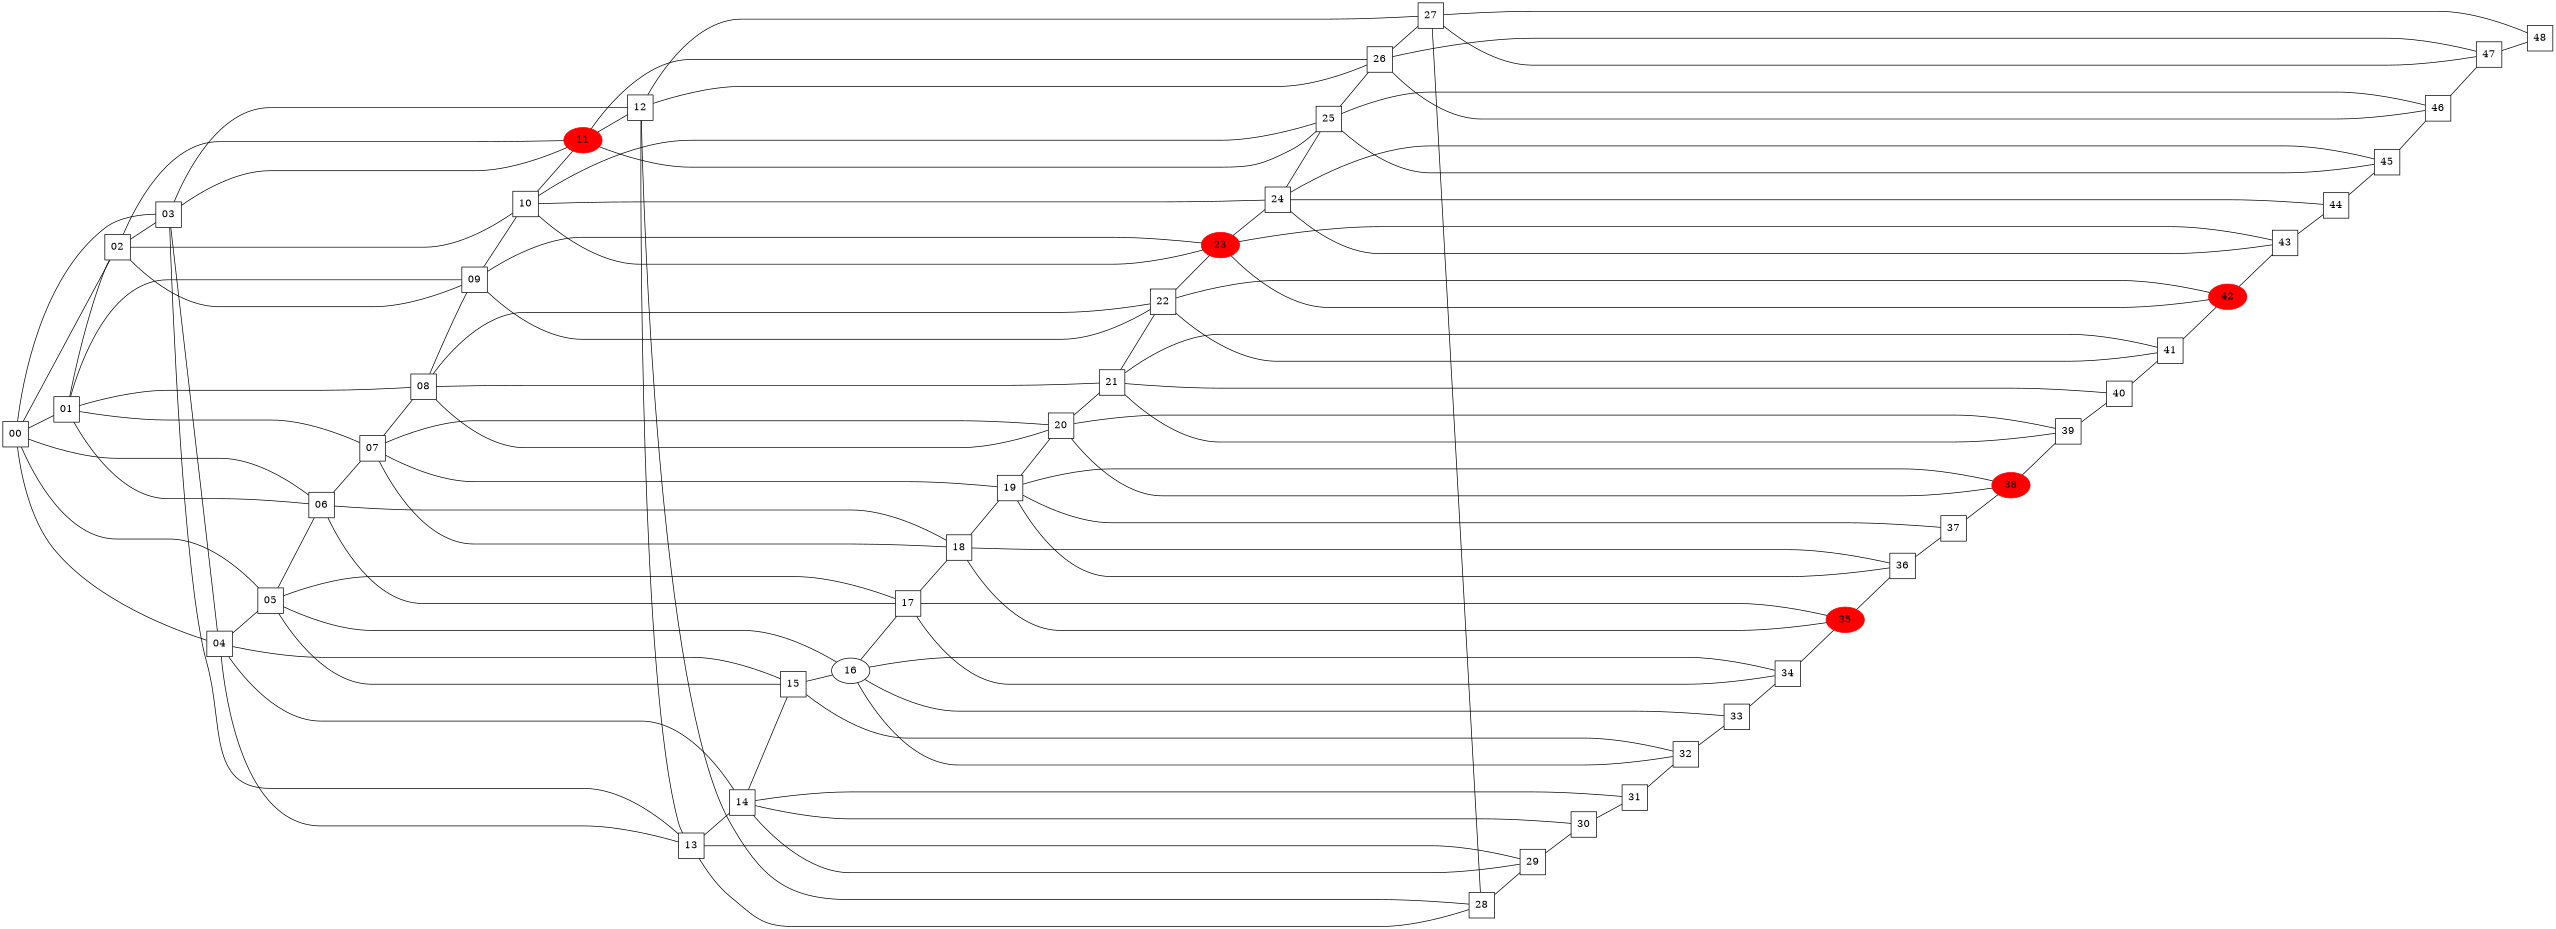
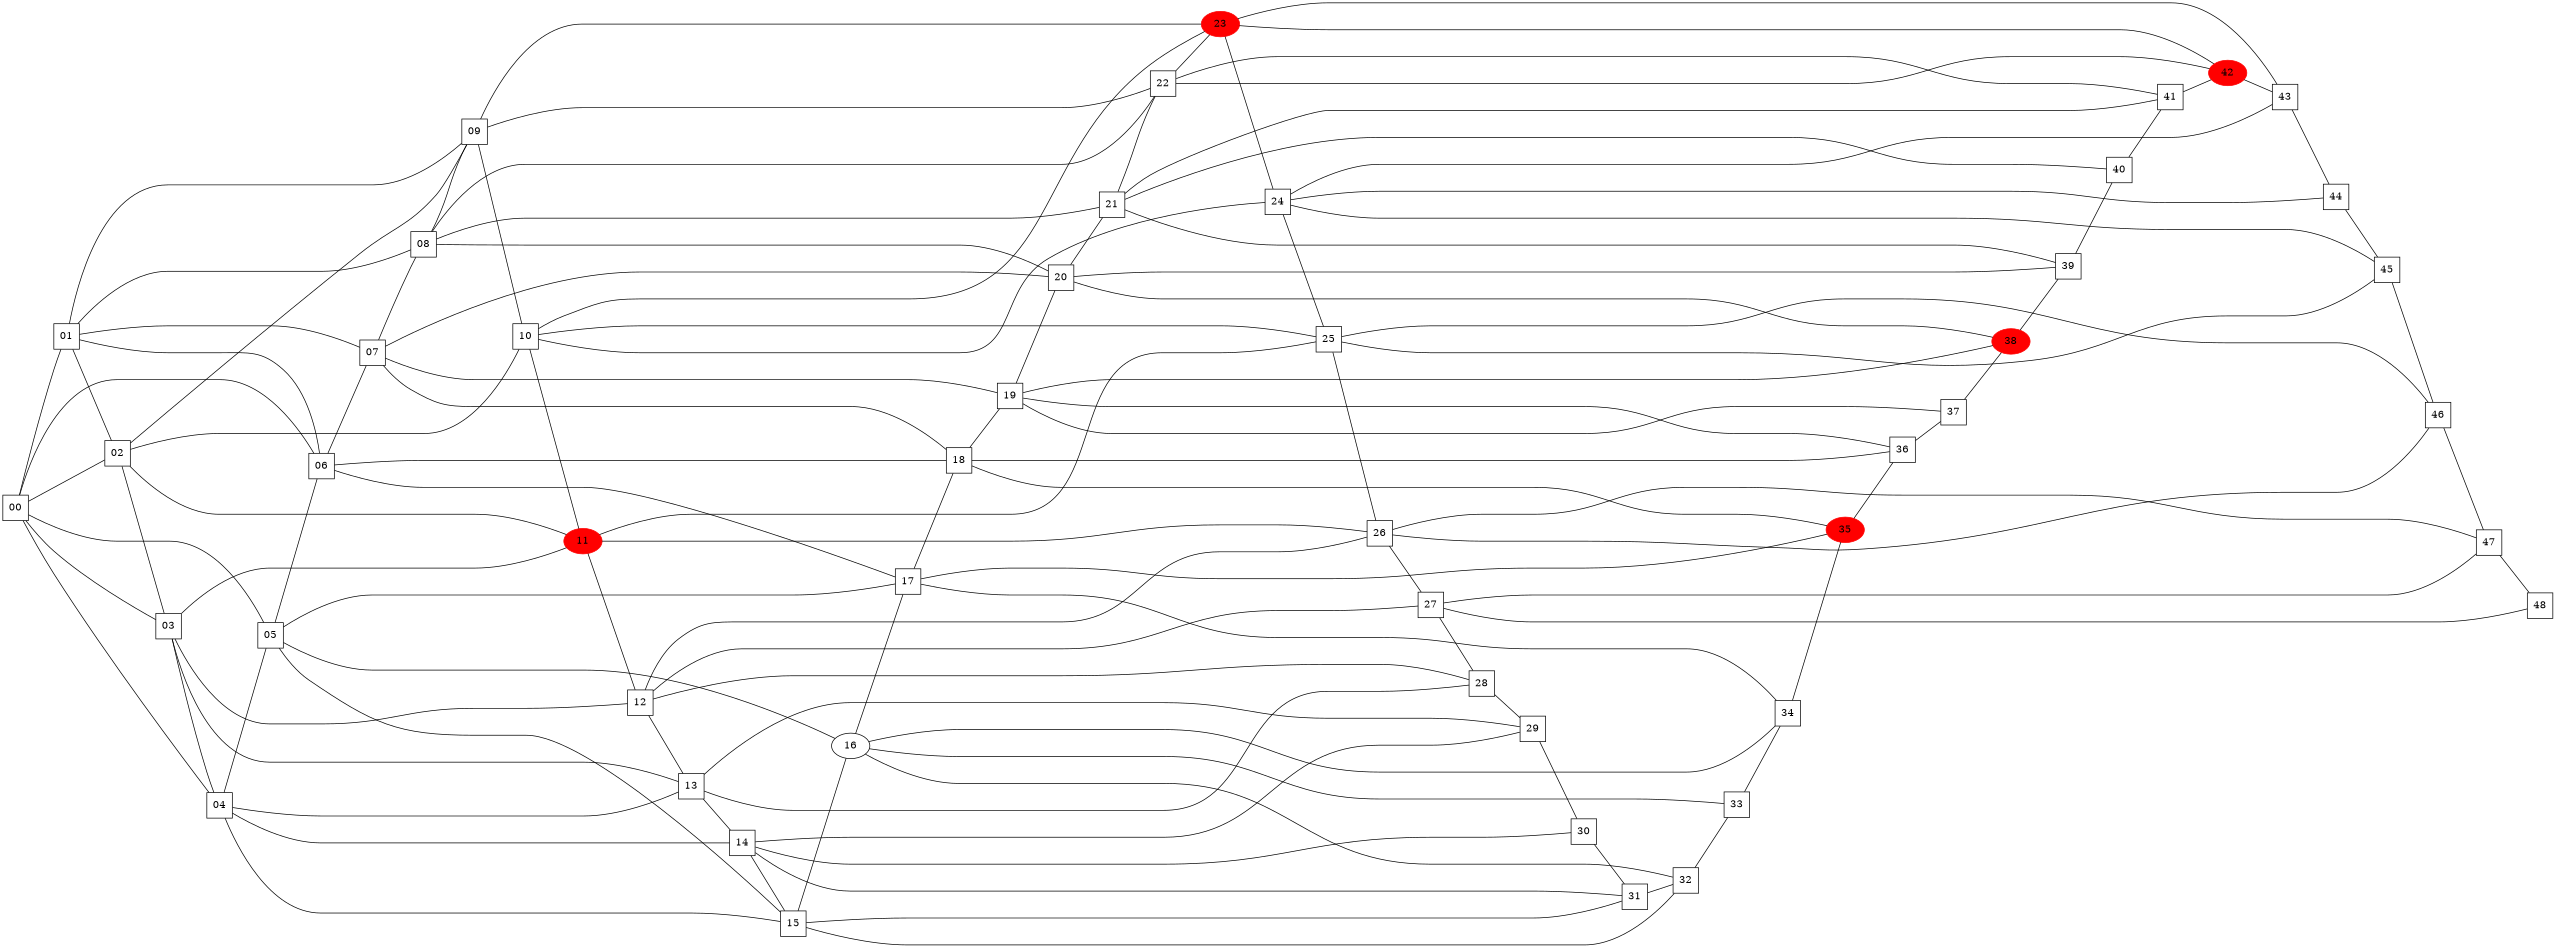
none -> (1215, 918)
